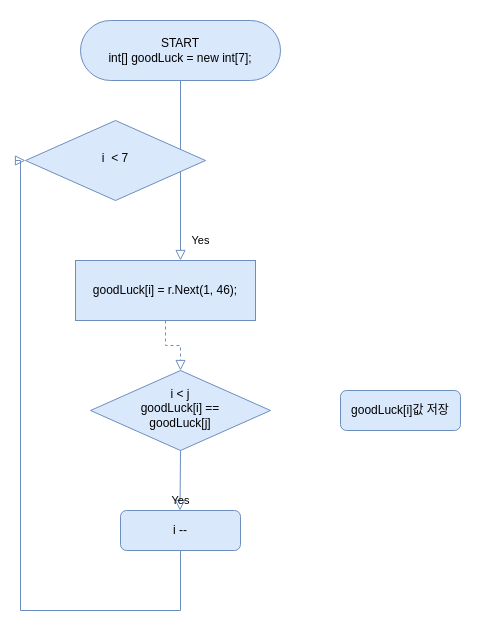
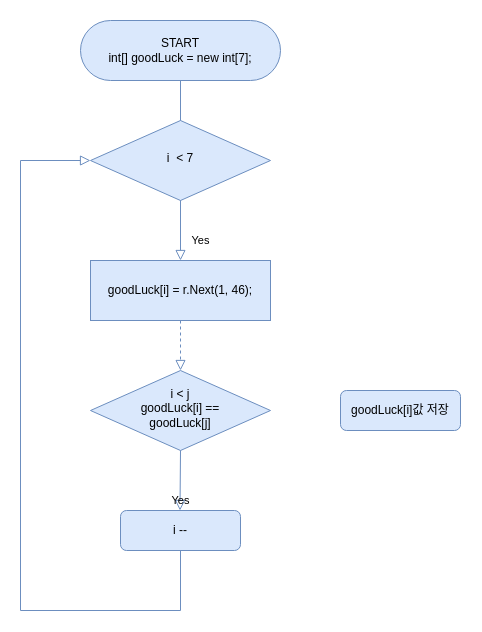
(116, 161) -> (181, 161)
(166, 291) -> (181, 291)
